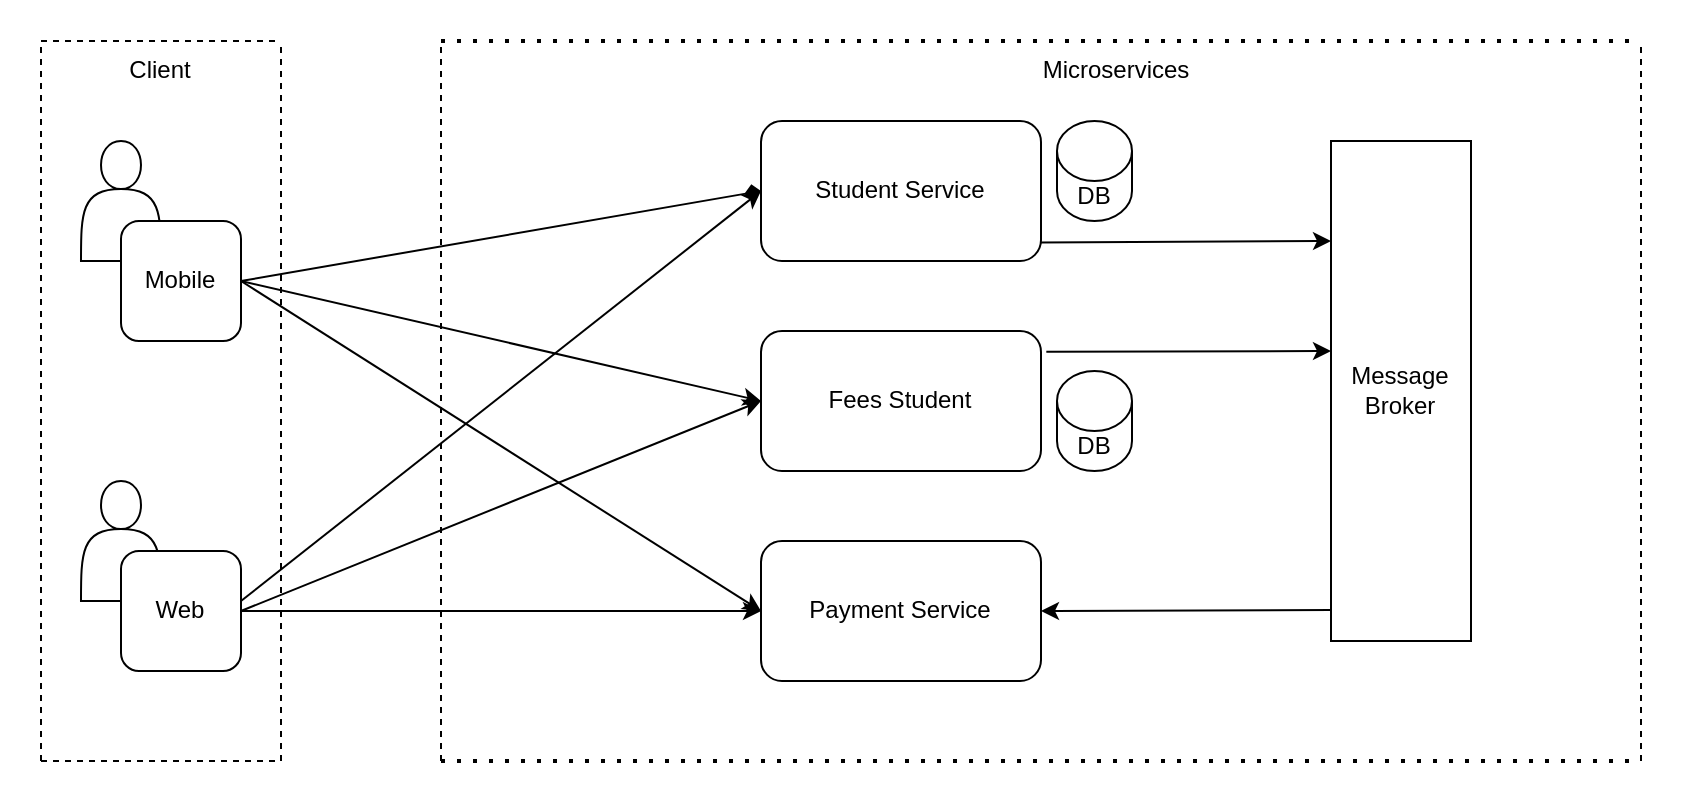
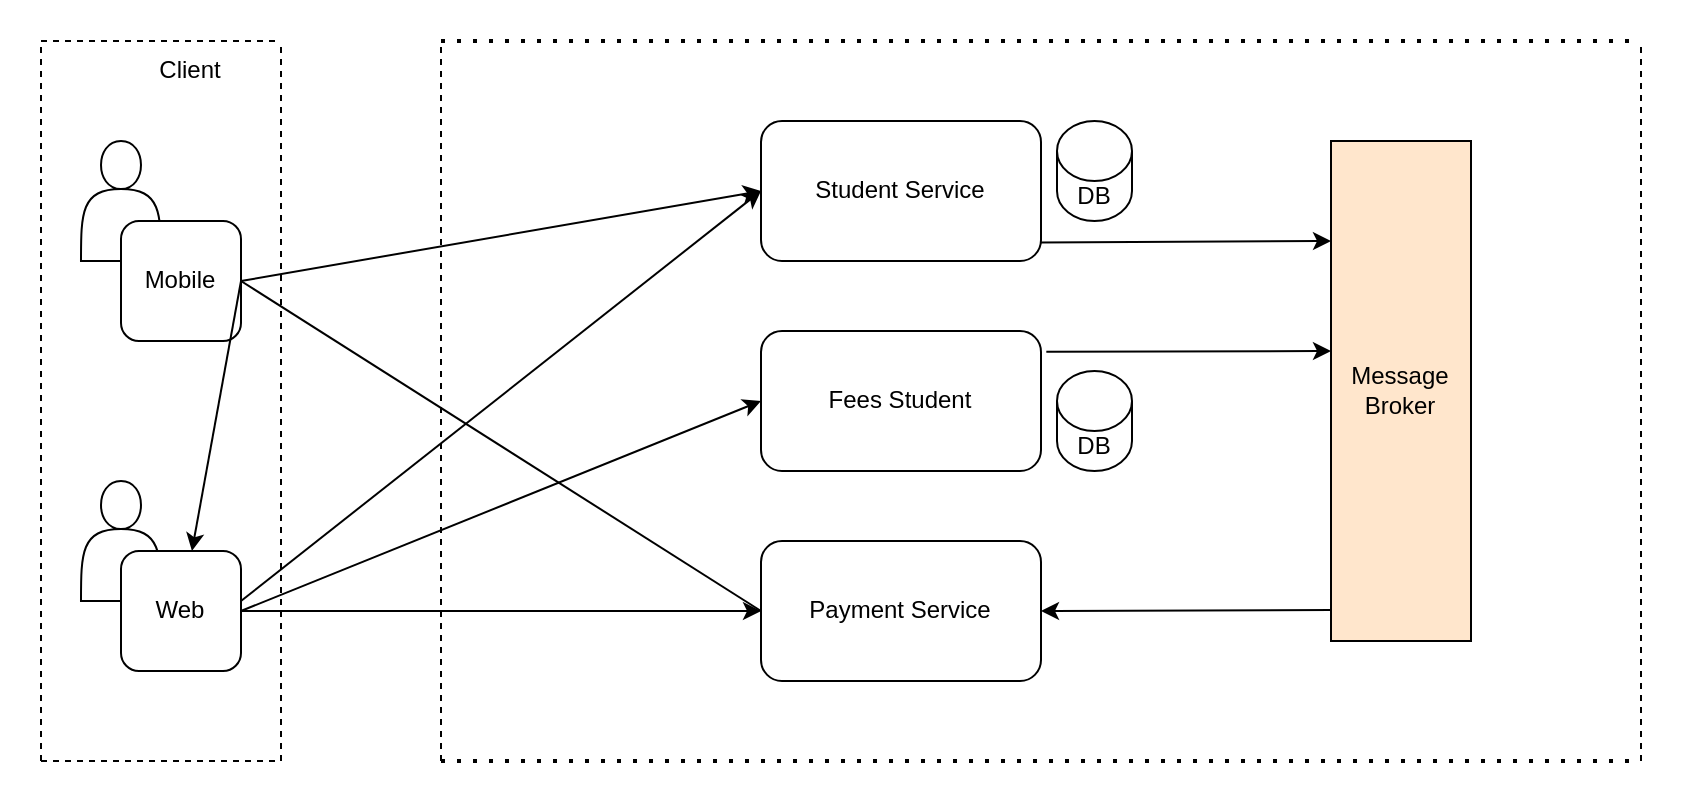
(161, 71) -> (191, 71)
(1117, 71) -> none
(248, 280) -> (248, 280)
(400, 318) -> (217, 411)
(1401, 391) -> (1401, 391)
(748, 603) -> (753, 606)
